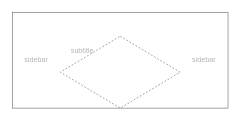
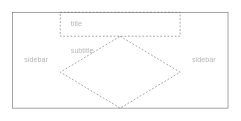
none -> (120, 24)
